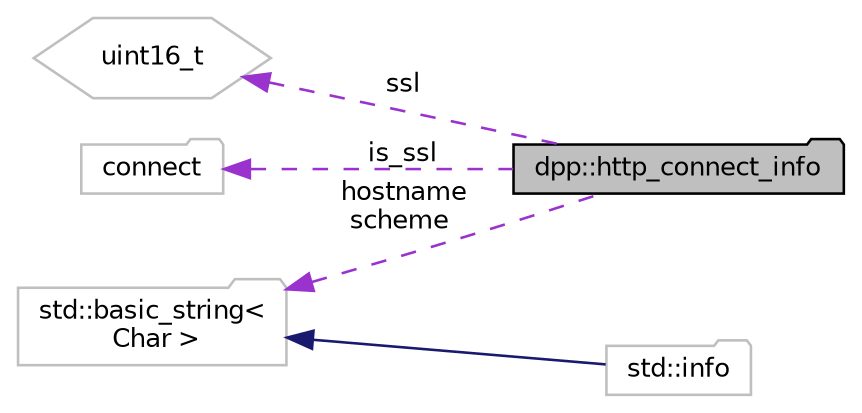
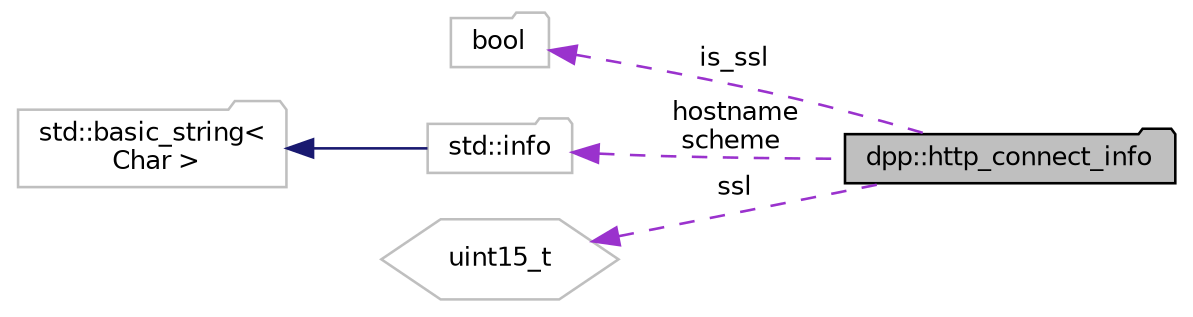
(152, 58) -> (500, 259)
(152, 169) -> (500, 43)
(457, 239) -> (722, 157)
